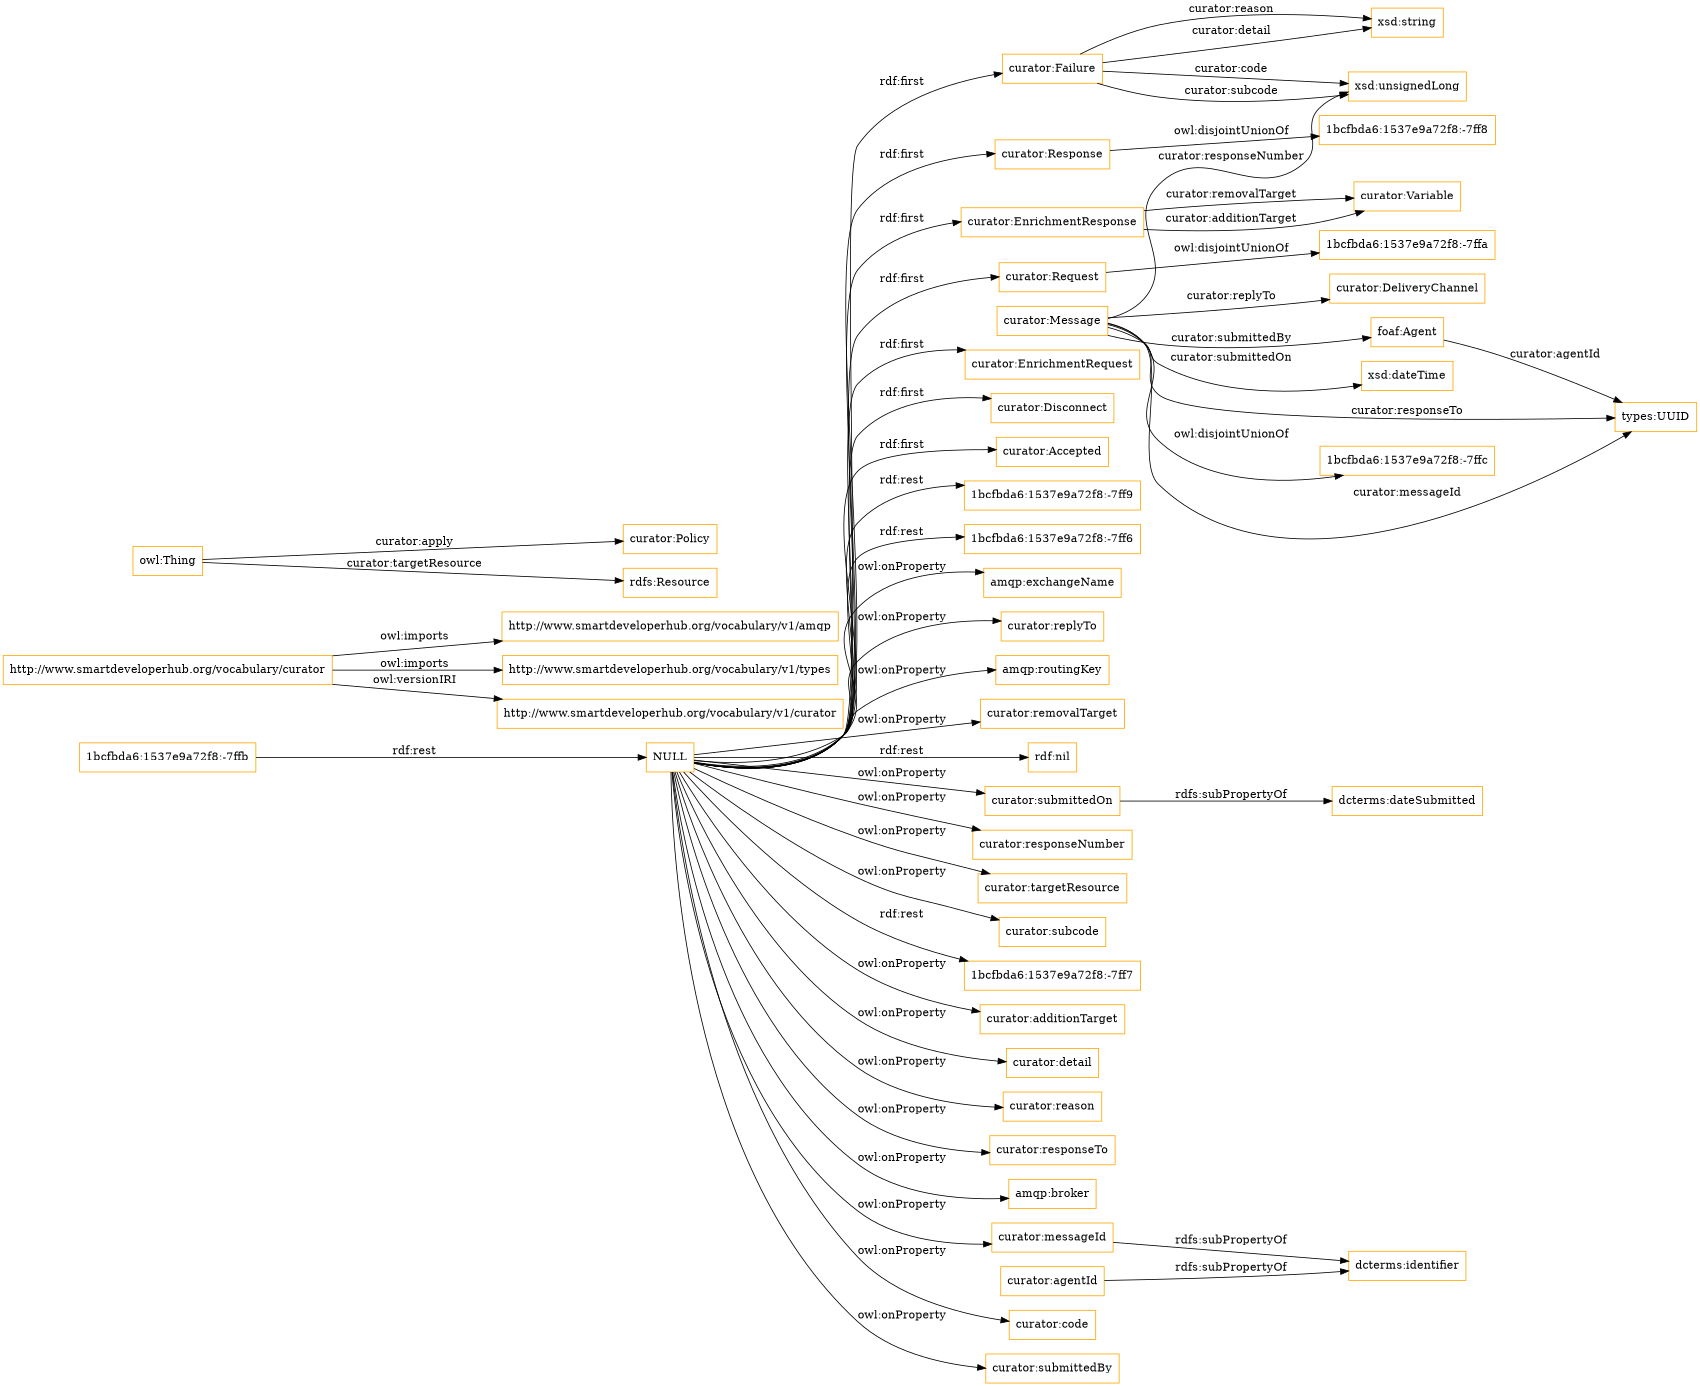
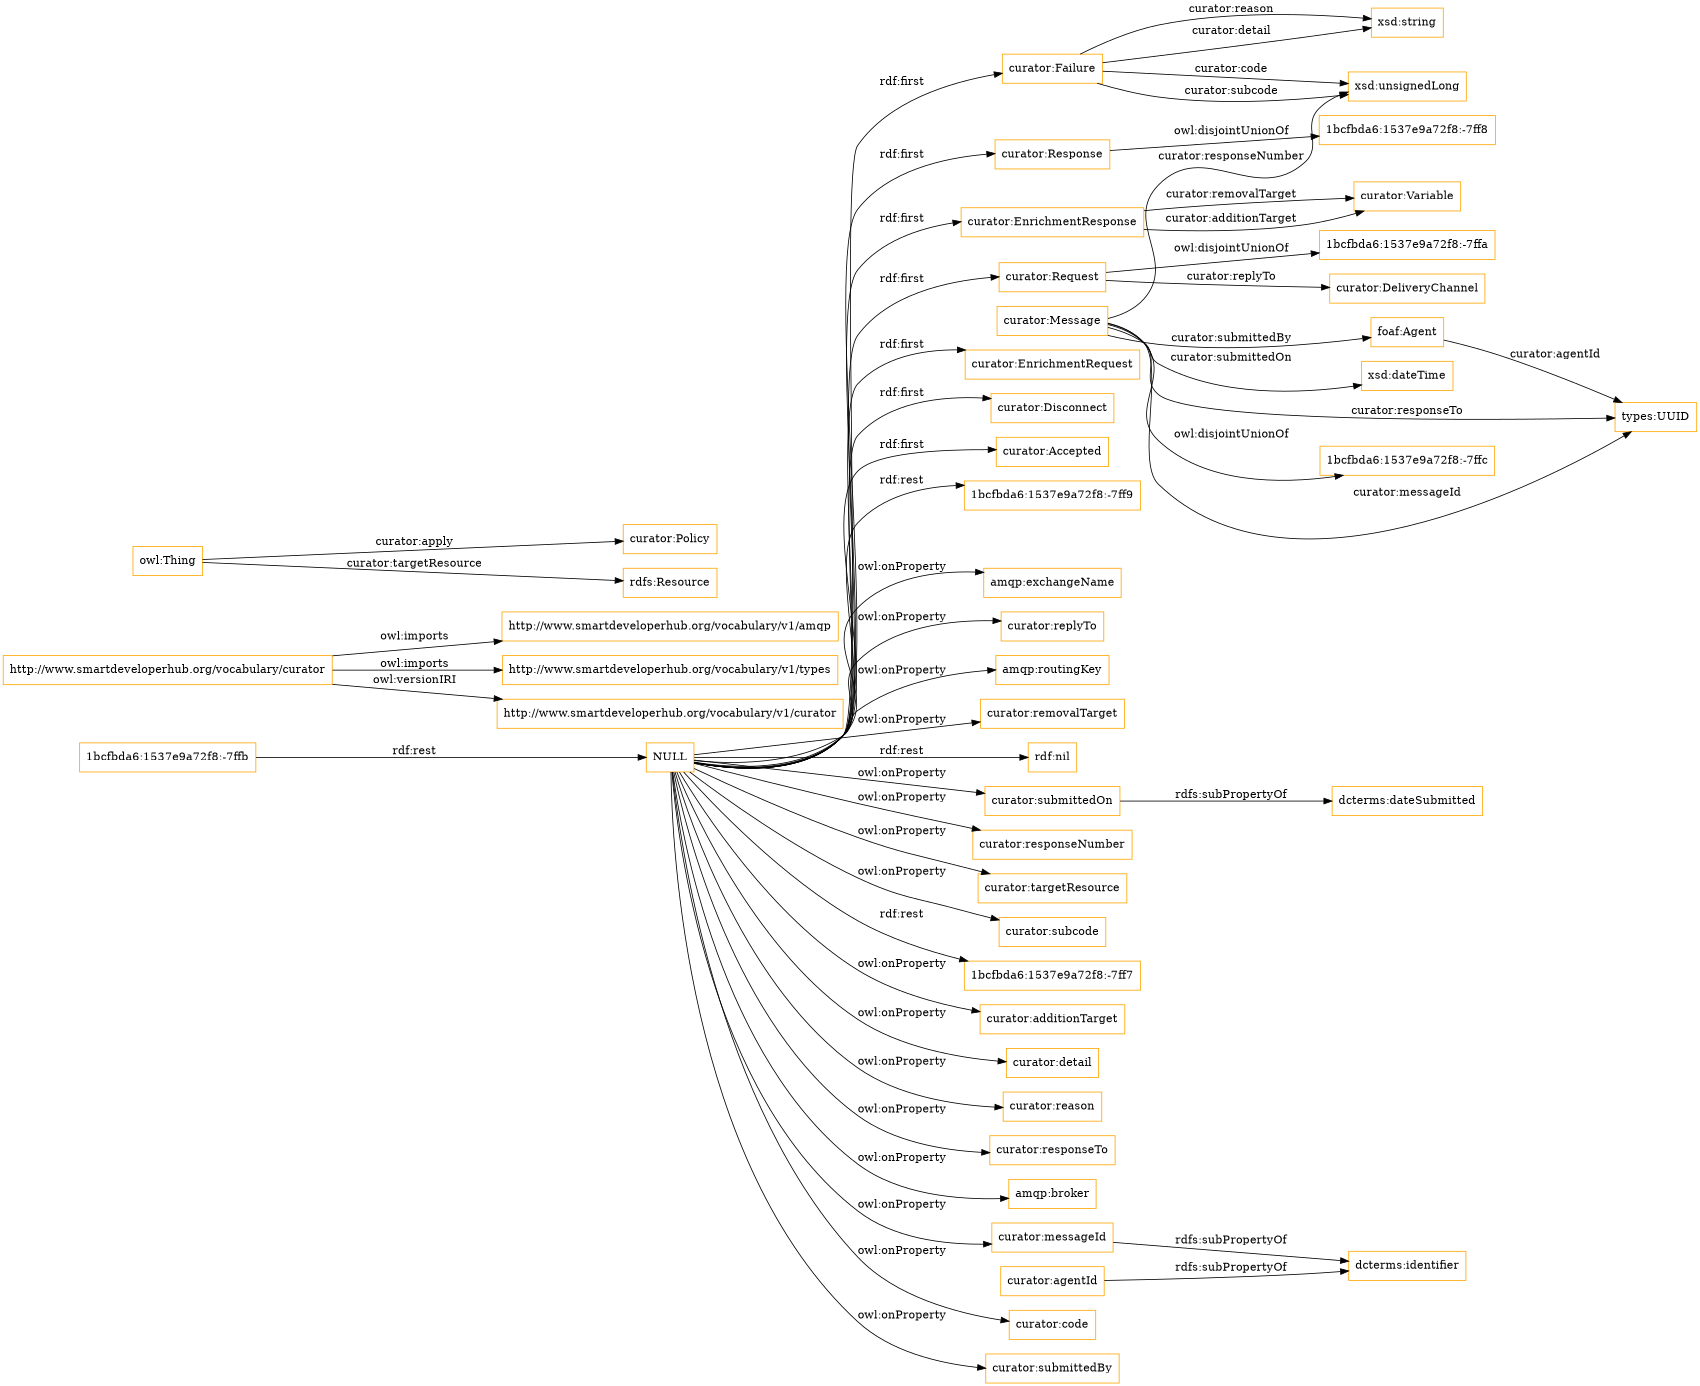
(1215, 310) -> (1214, 285)
(1052, 539) -> none
